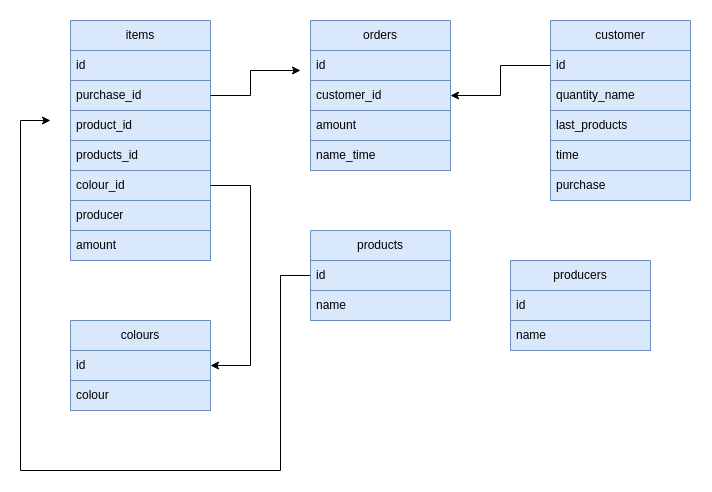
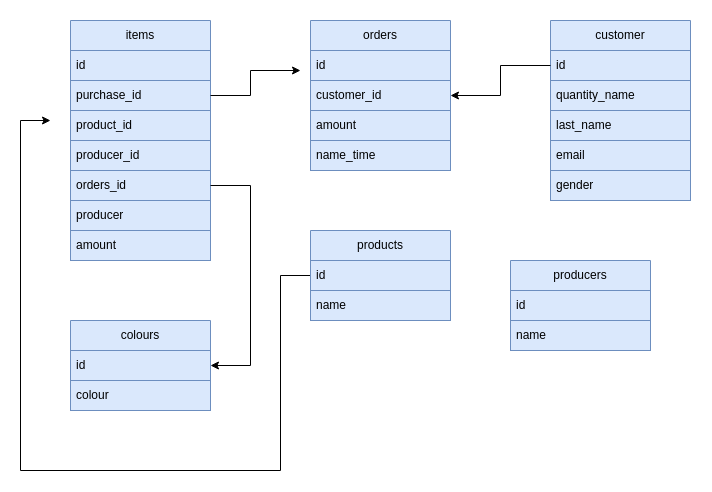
(599, 126) -> (585, 126)
(112, 156) -> (112, 156)
(568, 156) -> (570, 156)
(104, 186) -> (105, 186)
(583, 186) -> (577, 186)
